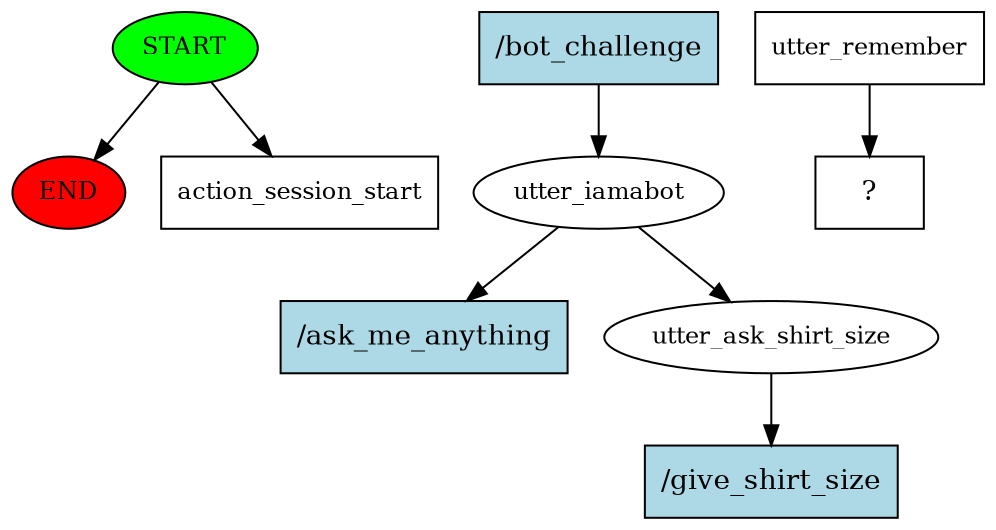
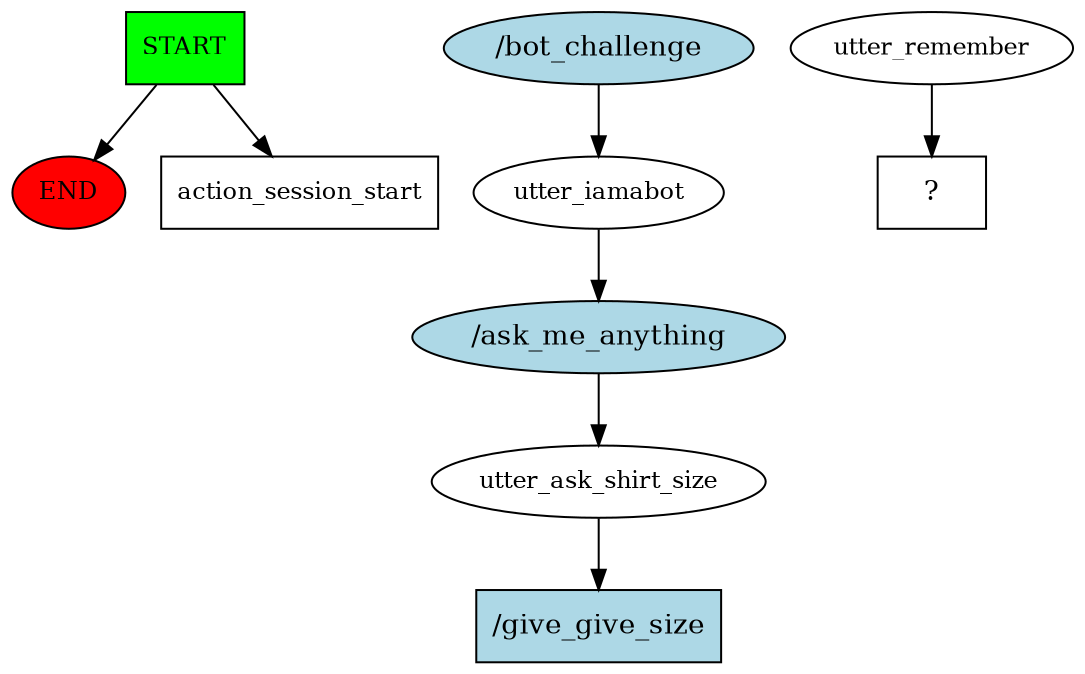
(185, 48) -> (185, 48)
(599, 48) -> (599, 48)
(870, 48) -> (932, 48)
(677, 258) -> (599, 400)
(424, 337) -> (599, 337)
(771, 482) -> (599, 626)
